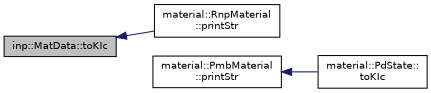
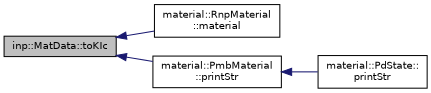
(217, 21) -> (217, 21)
none -> (140, 59)
(373, 72) -> (373, 72)
